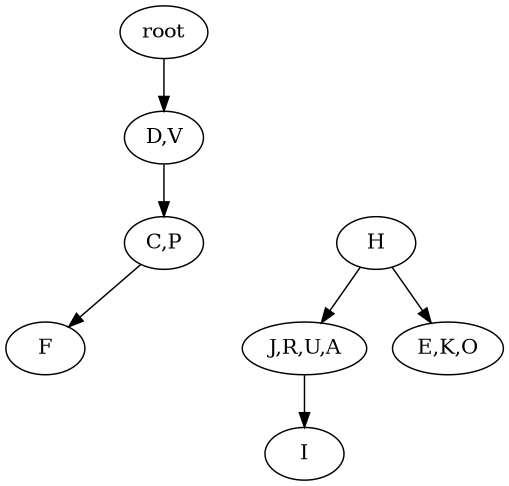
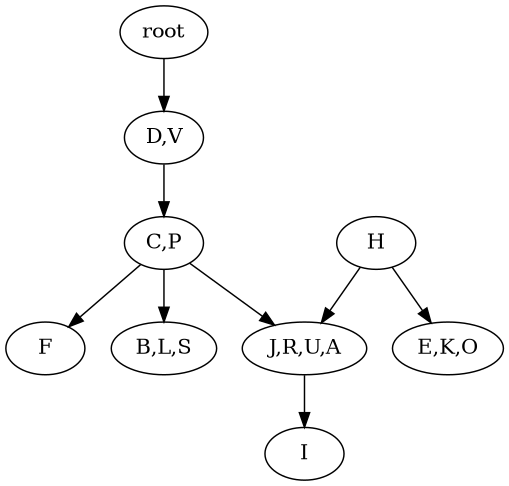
none -> (226, 290)
none -> (164, 348)
